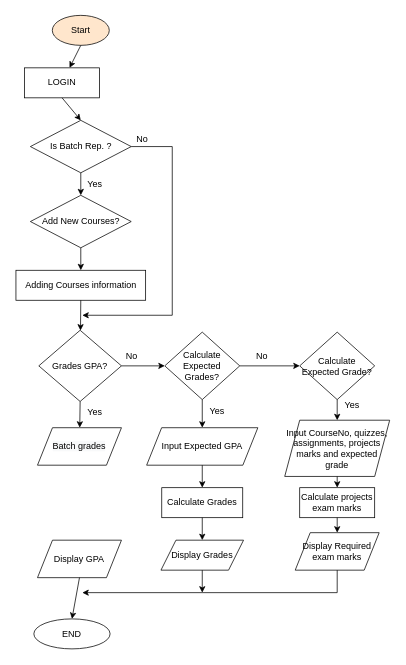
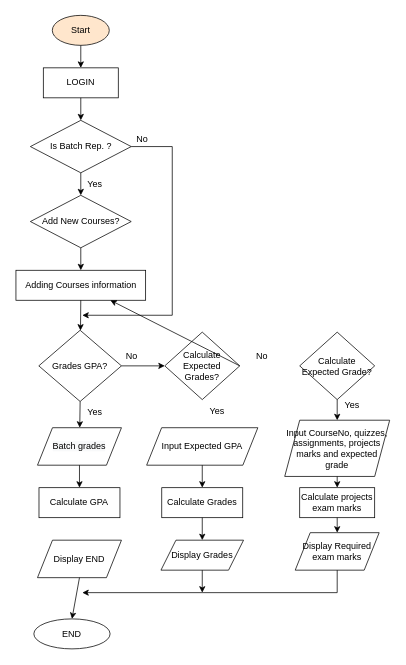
(62, 83) -> (81, 83)
(293, 366) -> (176, 334)
(202, 411) -> none
none -> (79, 474)
none -> (79, 503)
(79, 559) -> (79, 559)
